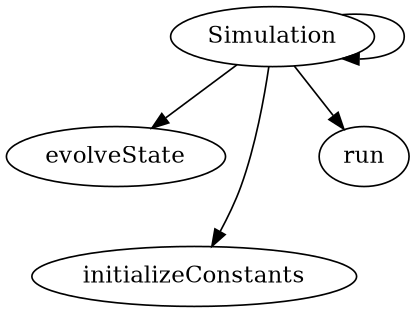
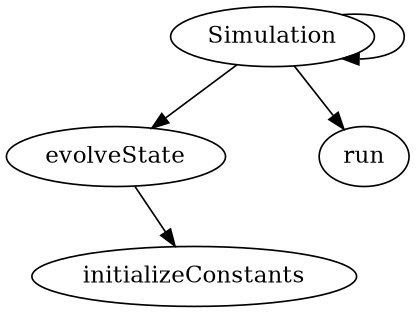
(252, 151) -> (150, 209)
